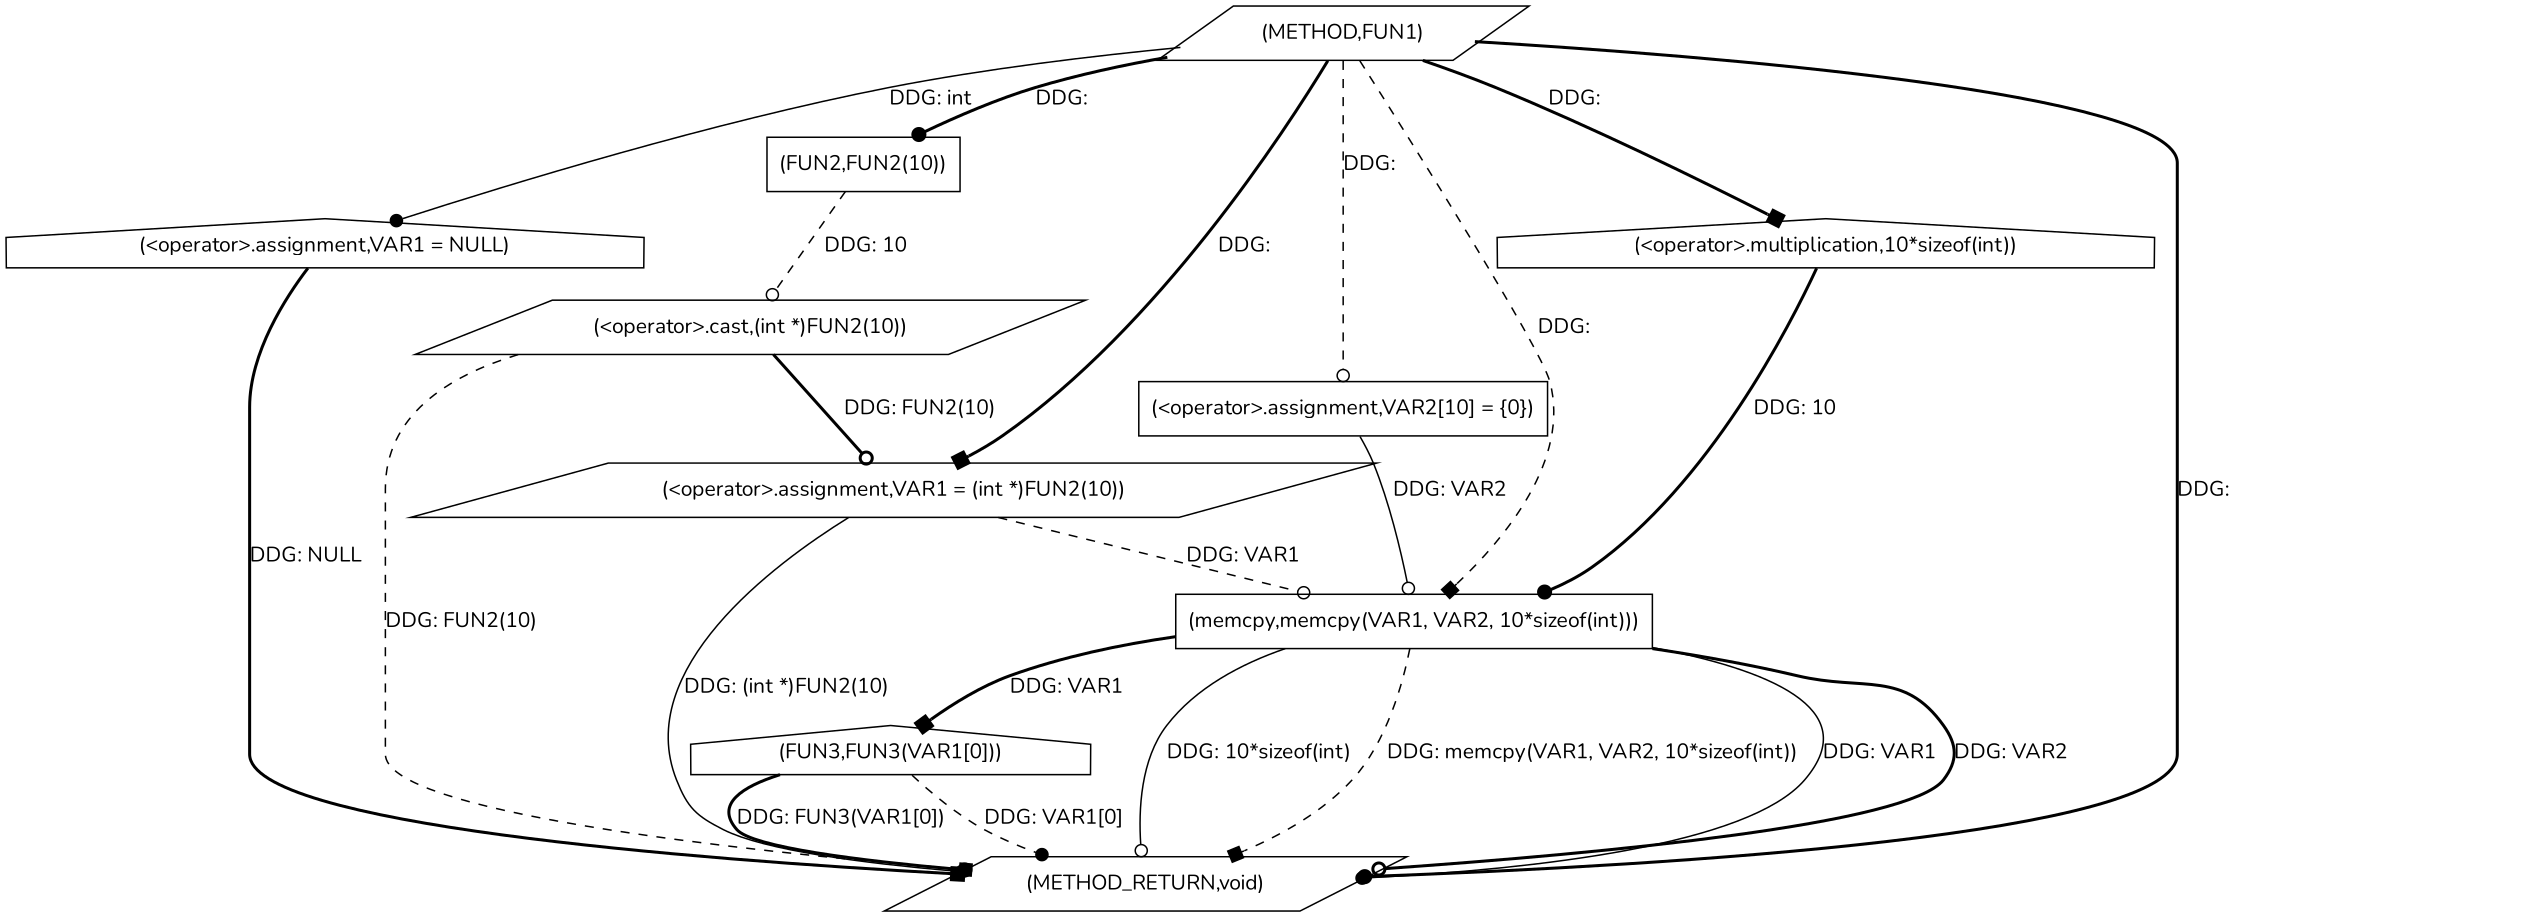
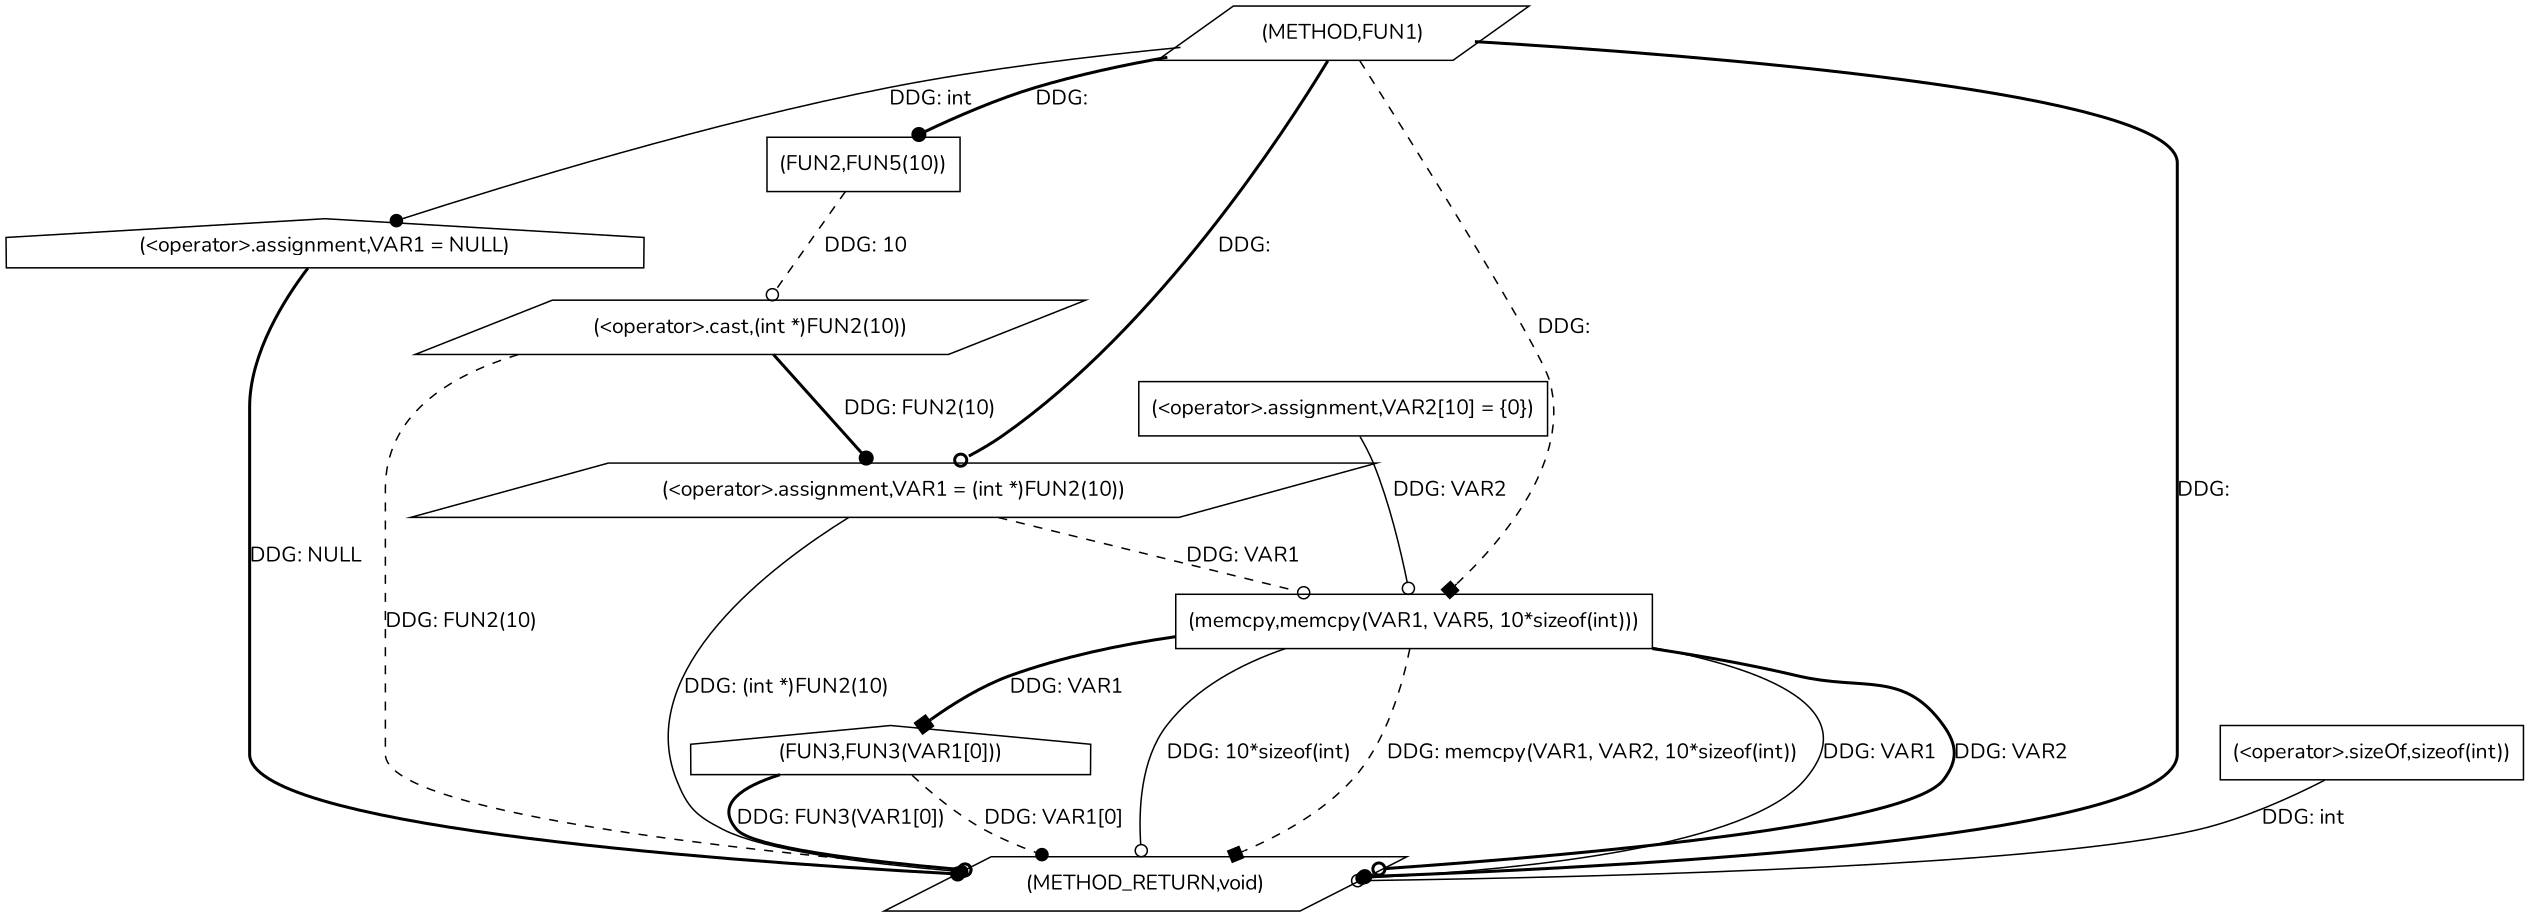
(864, 164) -> (864, 164)
(1343, 215) -> none
(1826, 246) -> none
(1170, 279) -> (1170, 279)
(818, 404) -> (818, 404)
(1414, 621) -> (1414, 621)
none -> (2372, 753)
(433, 789) -> (433, 789)
(344, 806) -> (344, 806)
